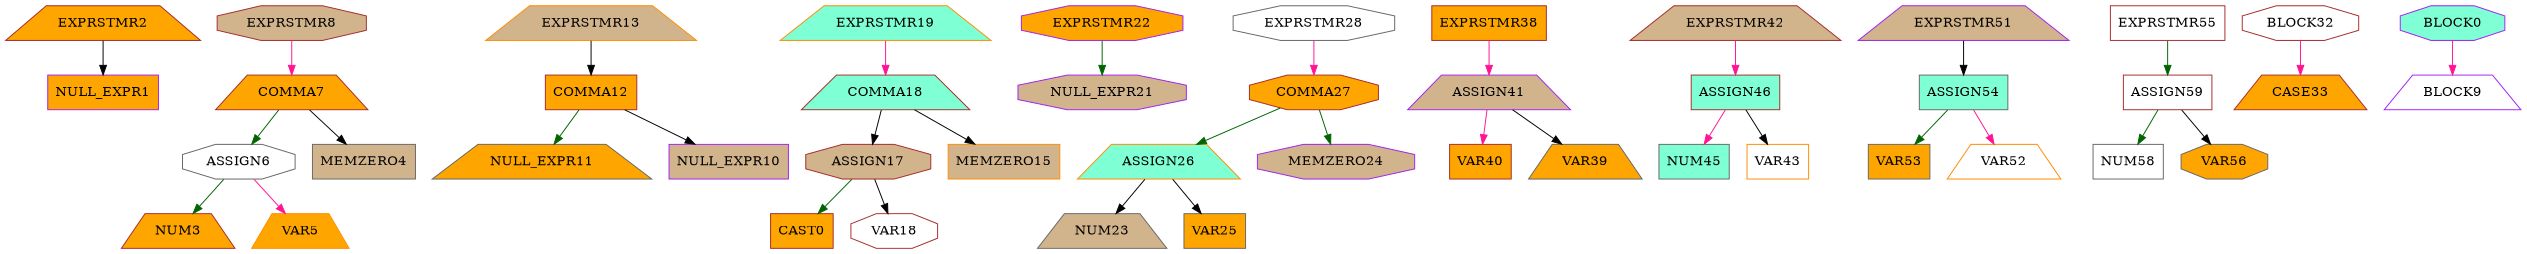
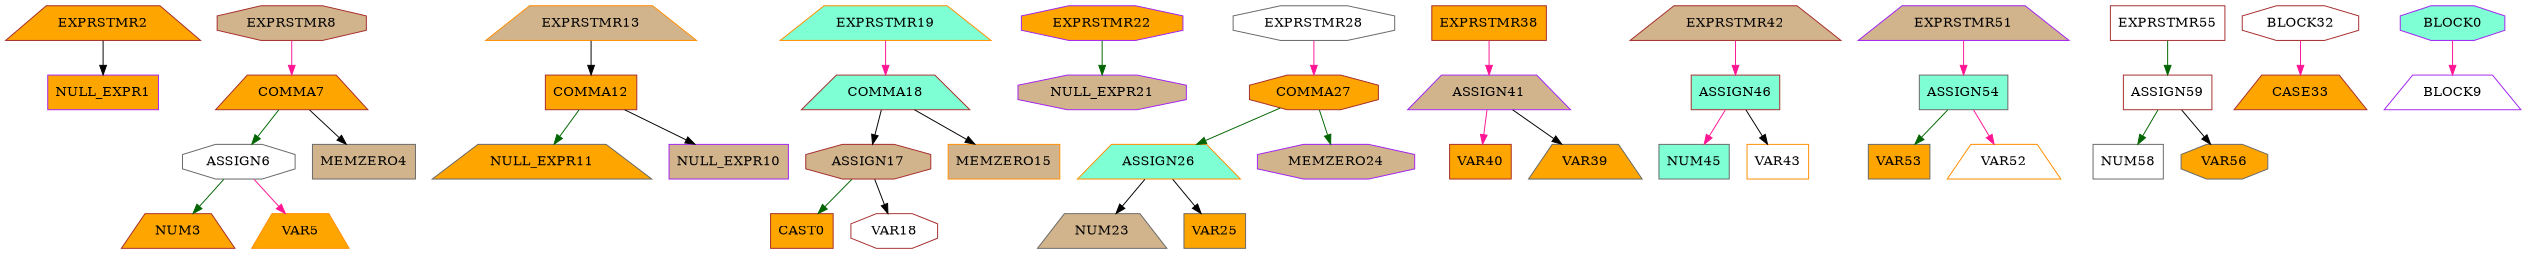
(1964, 53) -> (1964, 53)
